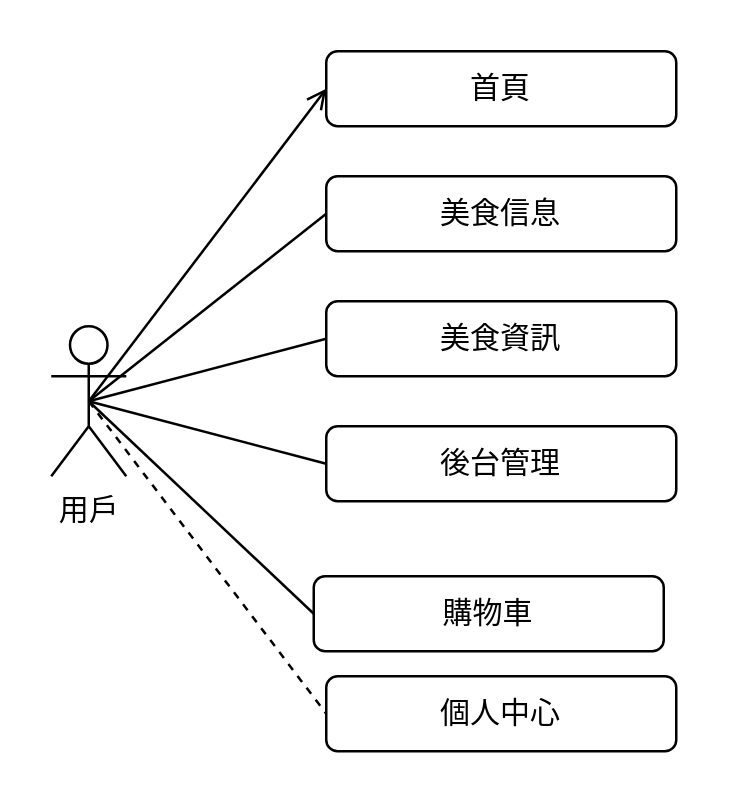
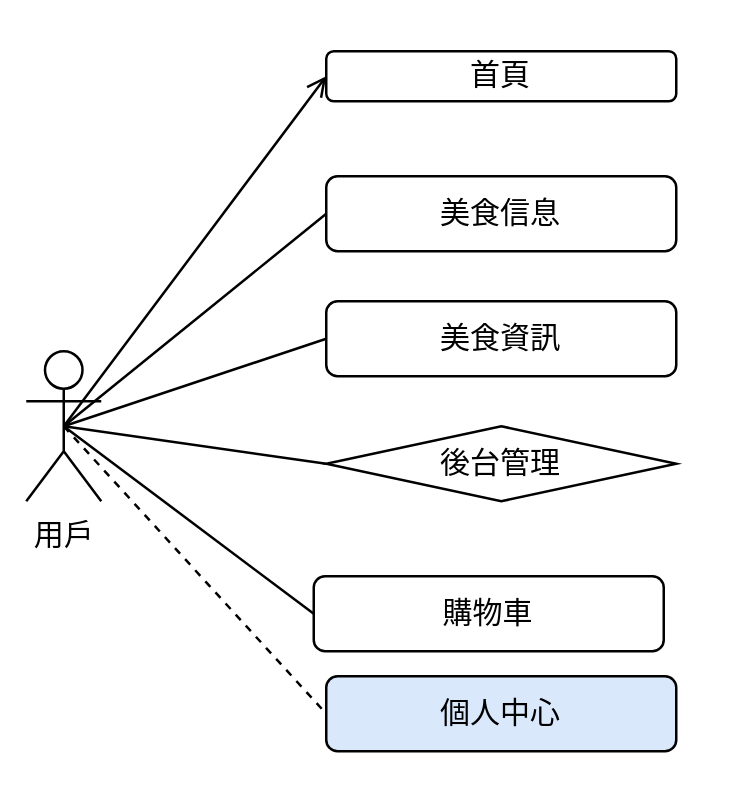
(501, 89) -> (501, 76)
(89, 401) -> (64, 426)
(501, 464) -> (501, 464)
(501, 714) -> (501, 714)
